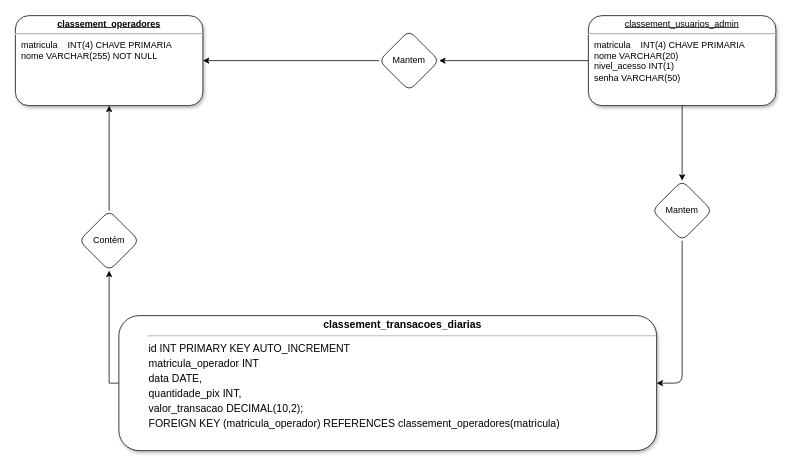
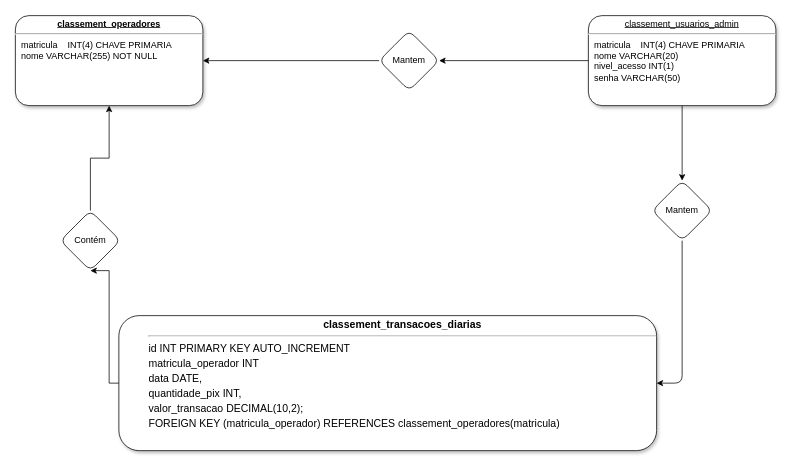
(109, 240) -> (90, 240)
